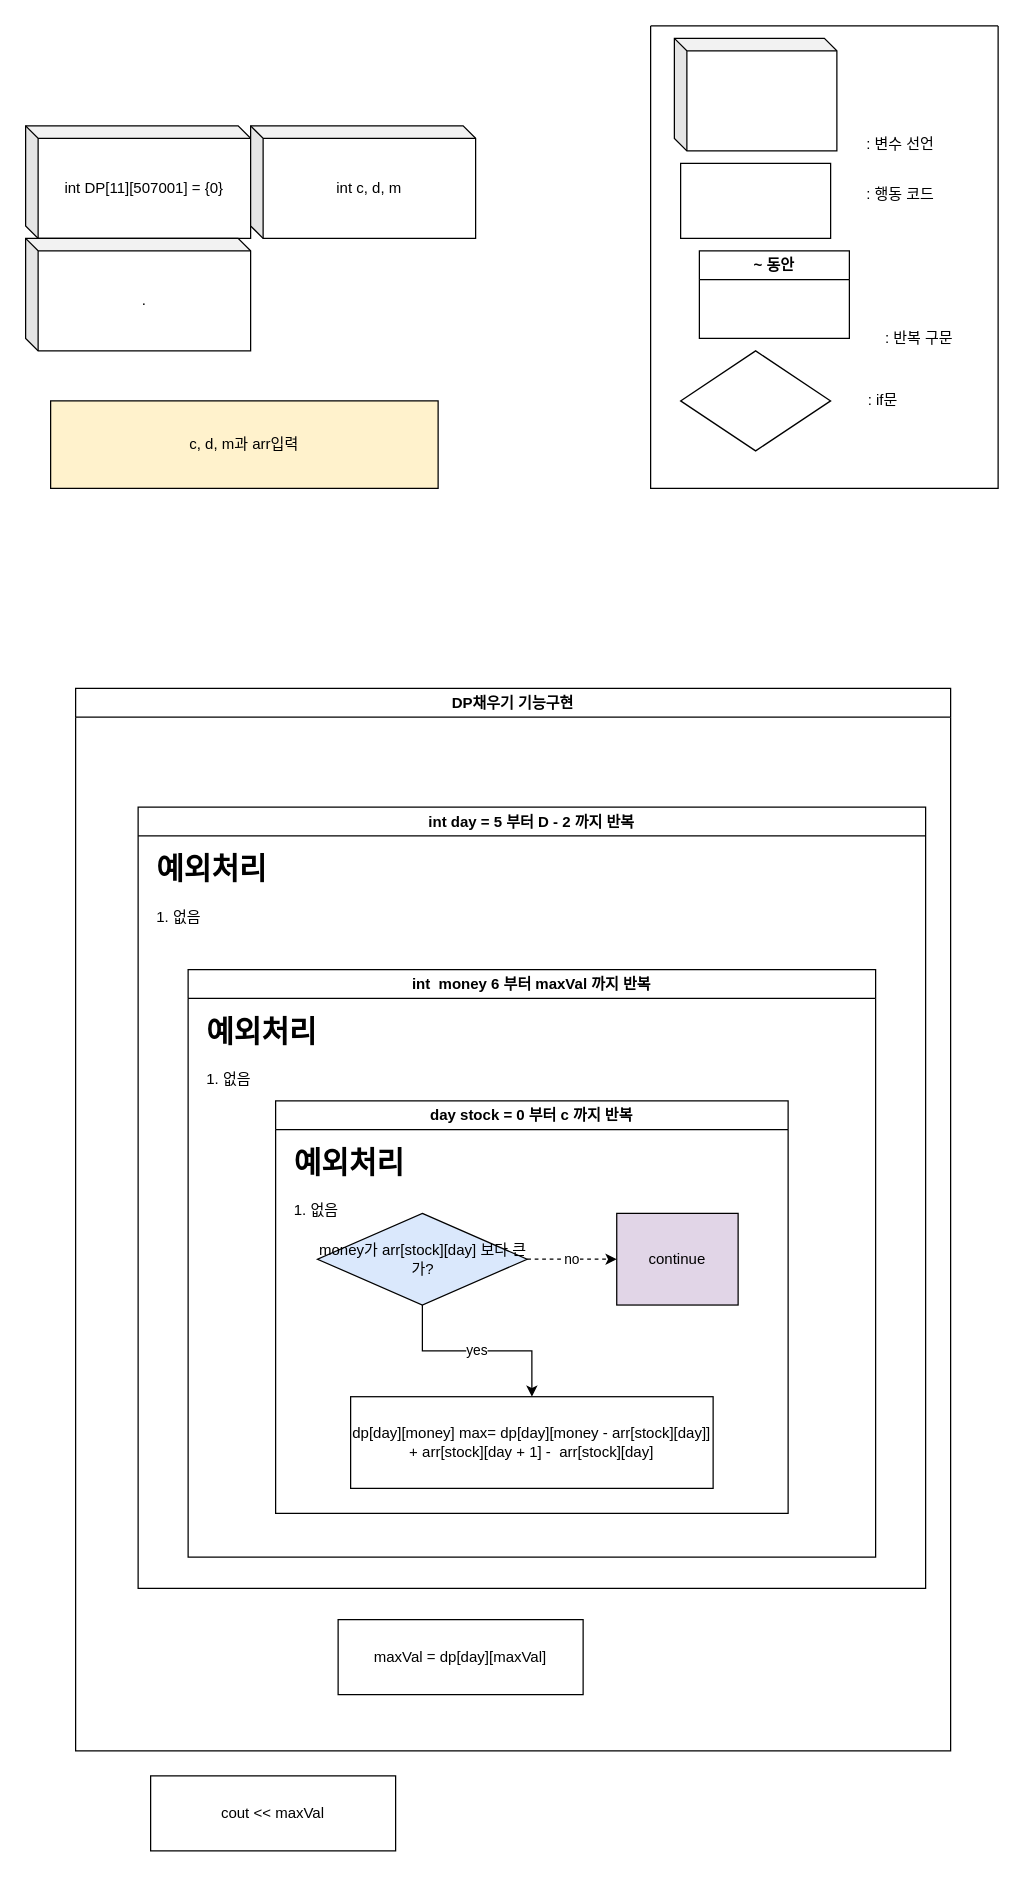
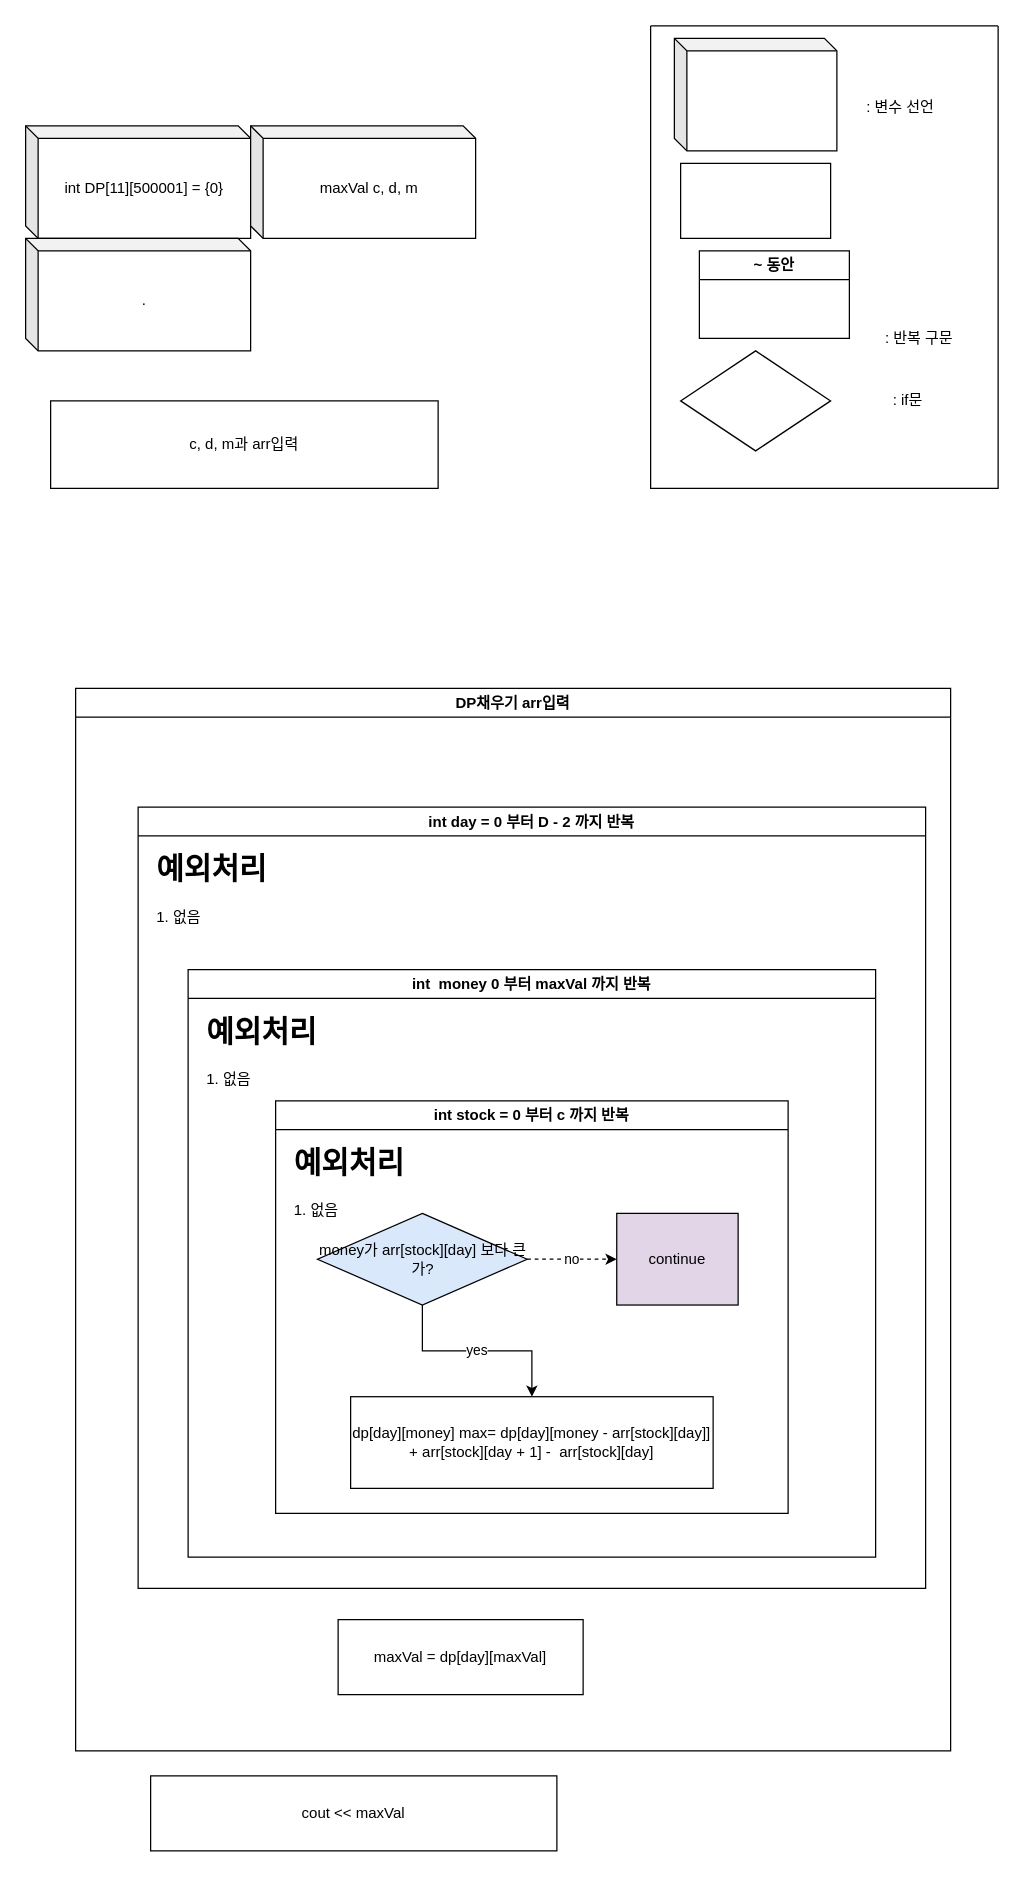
(901, 144) -> (901, 107)
(144, 188) -> (144, 188)
(369, 188) -> (369, 188)
(901, 194) -> none
(883, 401) -> (908, 401)
(244, 444) -> (244, 444)
(513, 703) -> (513, 703)
(532, 822) -> (532, 822)
(532, 984) -> (532, 984)
(532, 1116) -> (532, 1116)
(273, 1813) -> (354, 1813)
